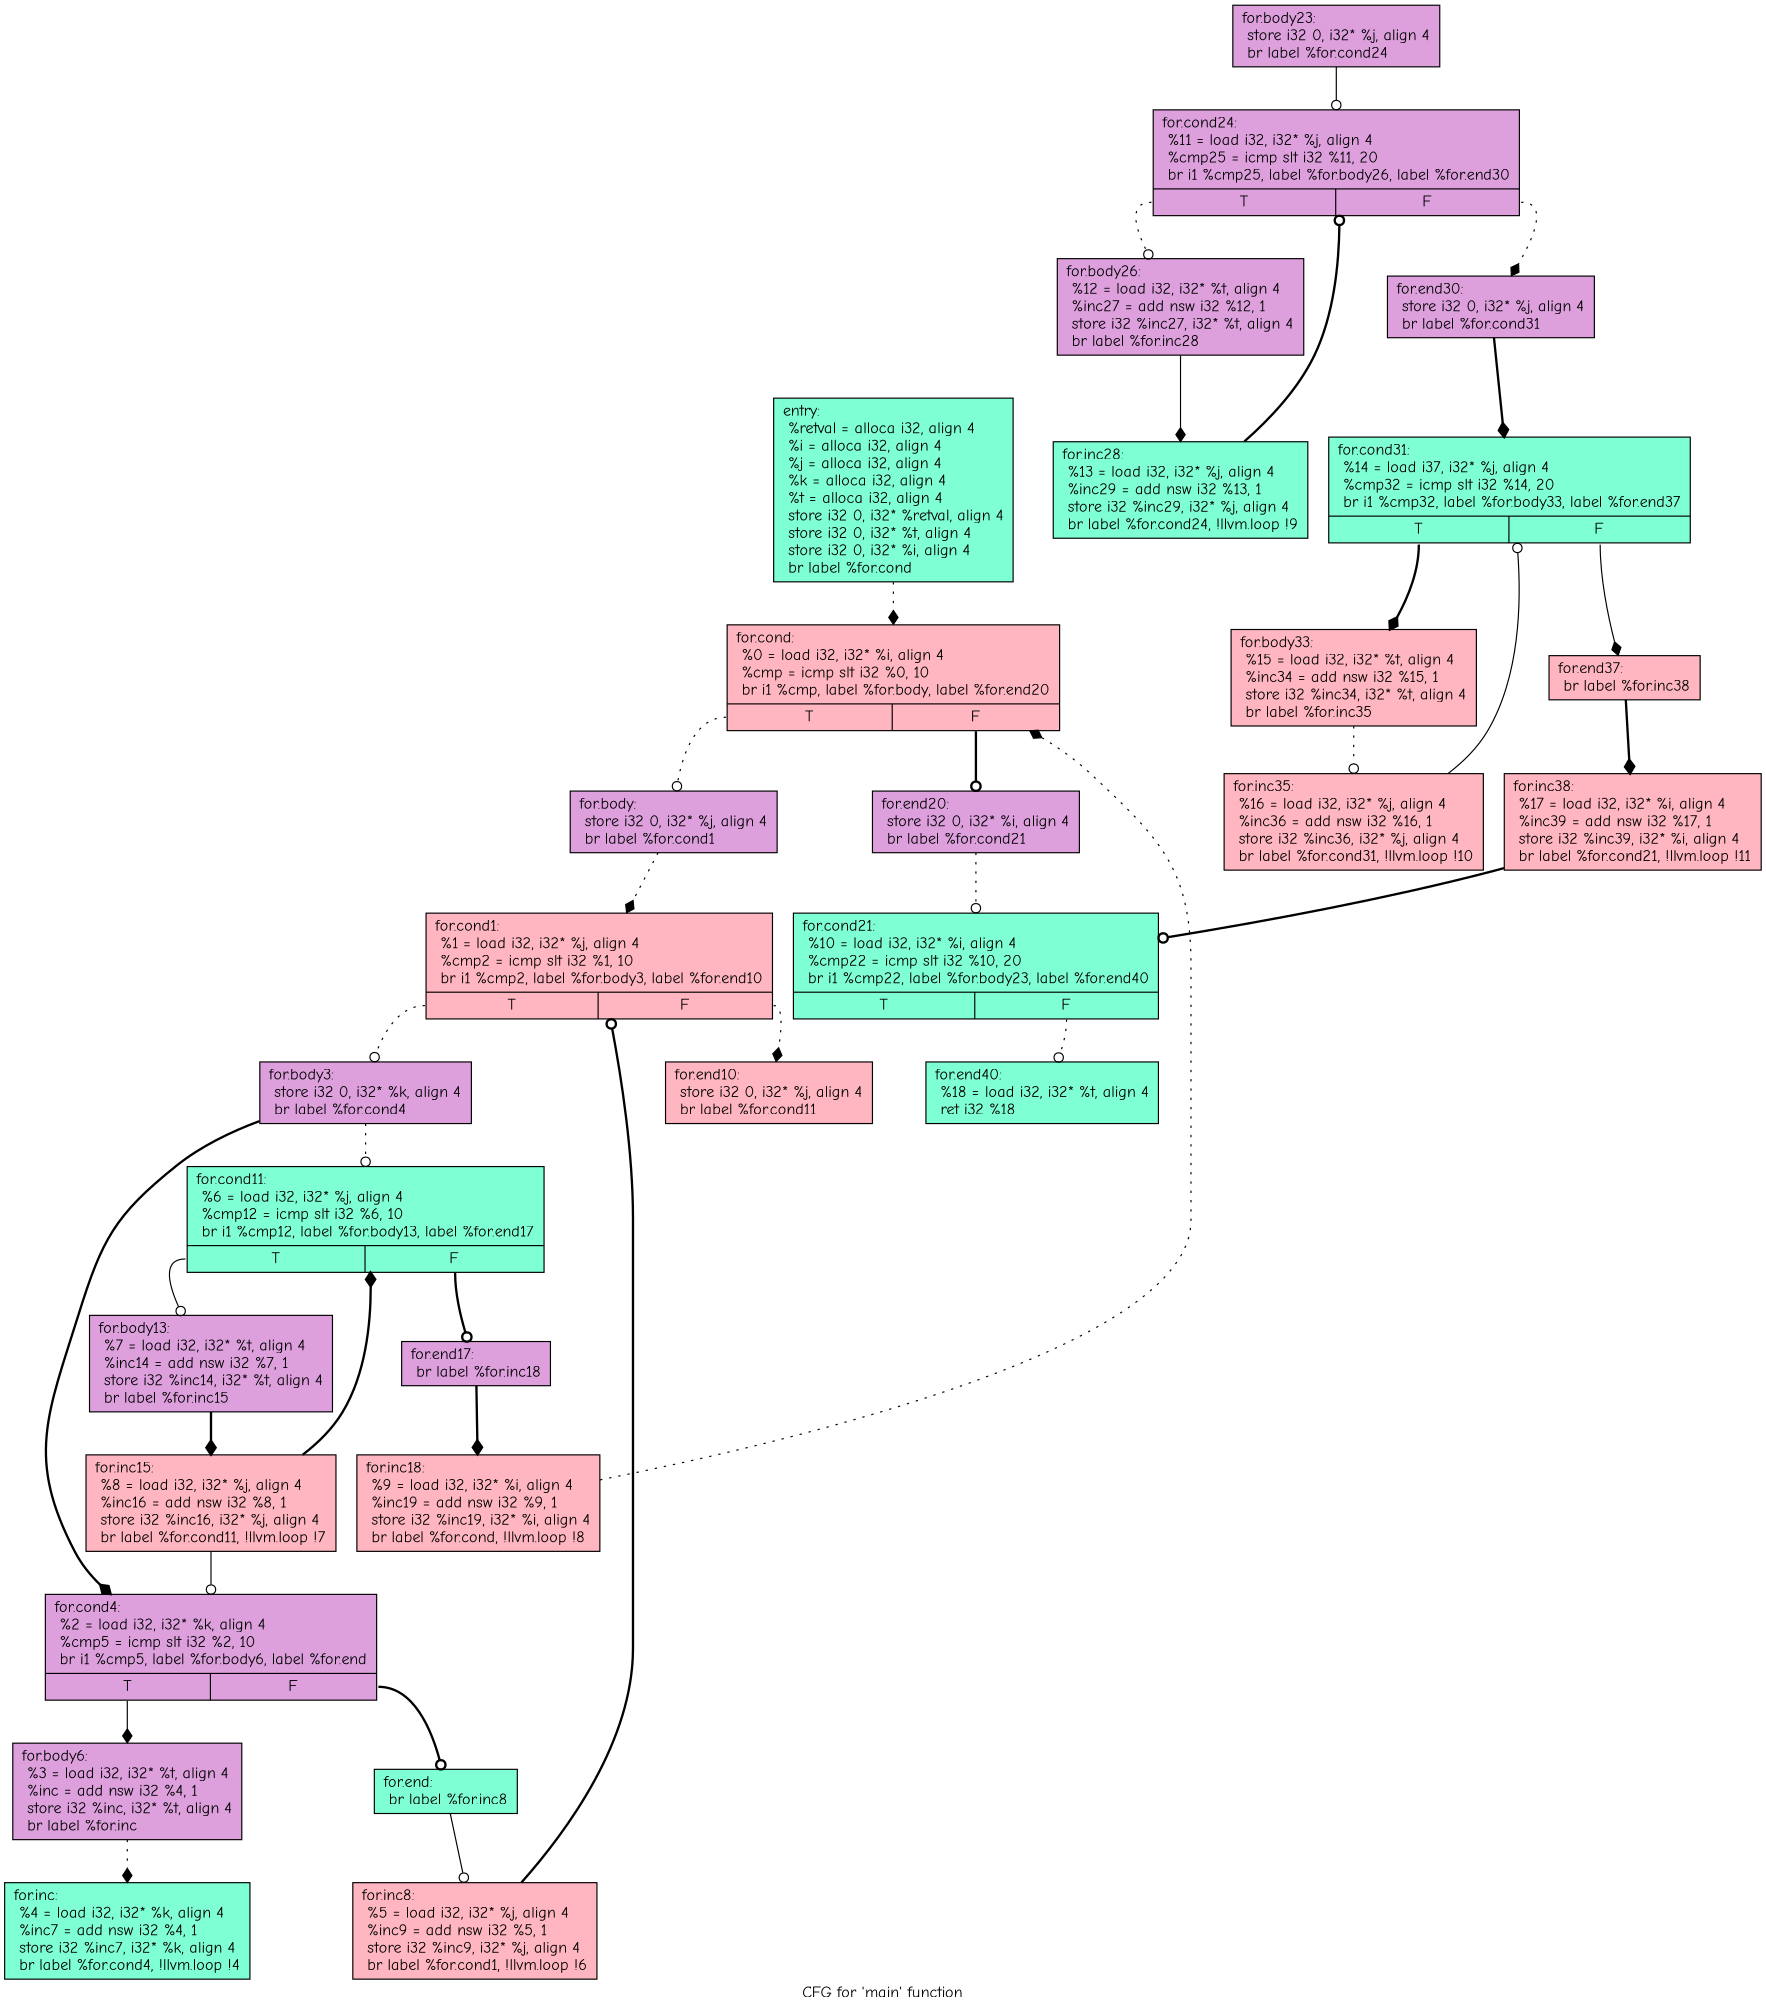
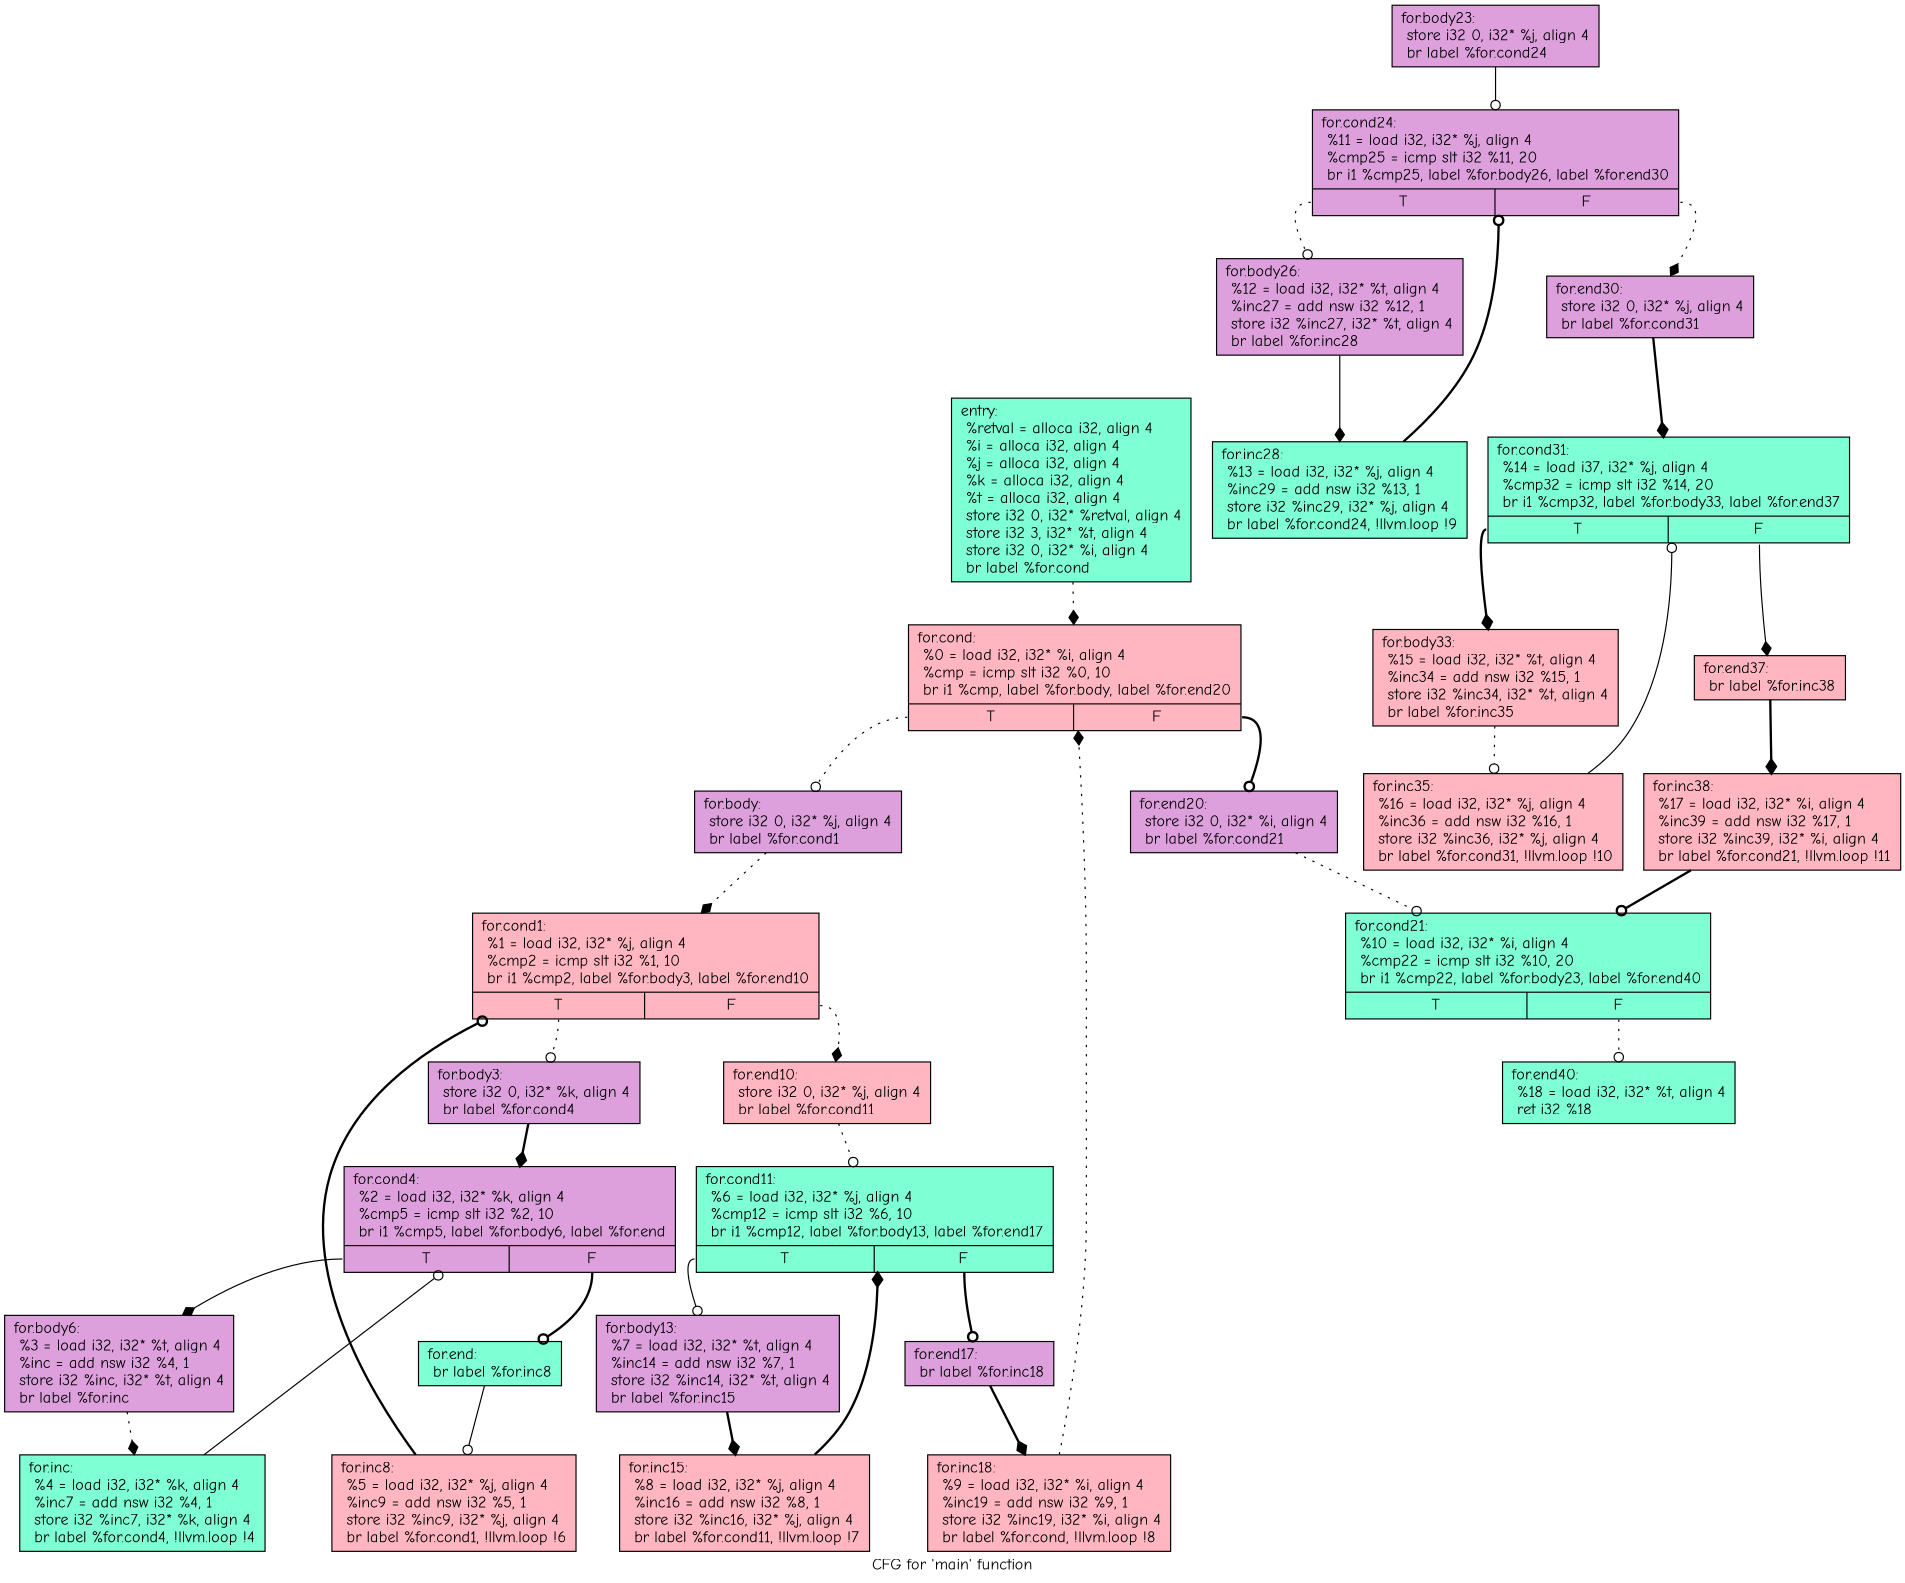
(878, 533) -> (1054, 533)
(366, 1140) -> (845, 1141)
(211, 1568) -> (319, 1367)
